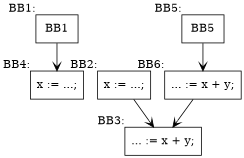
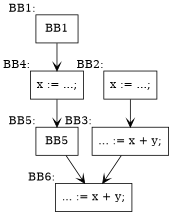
none -> (57, 109)
(185, 110) -> (114, 166)
